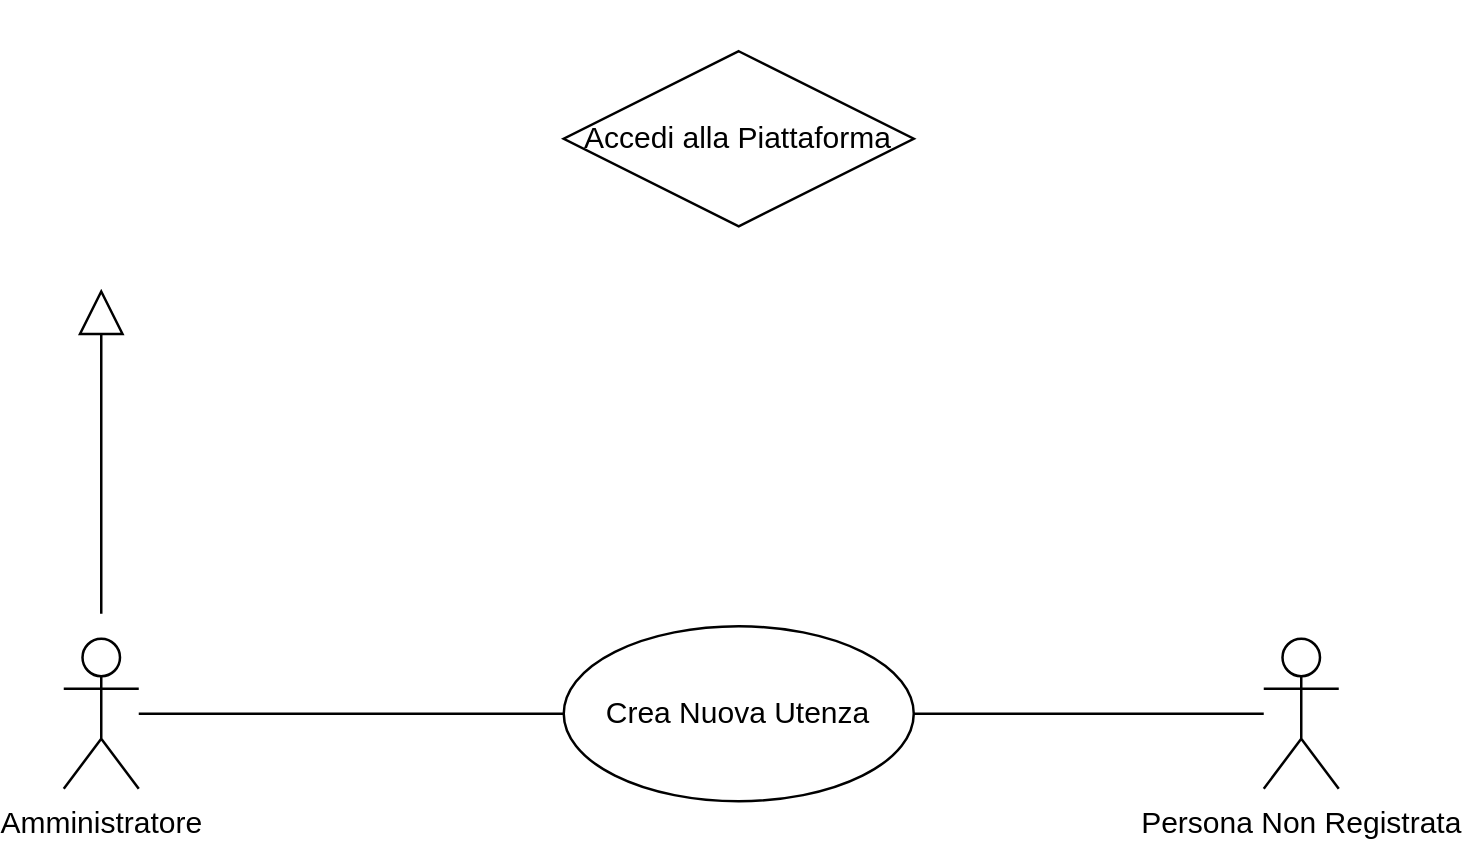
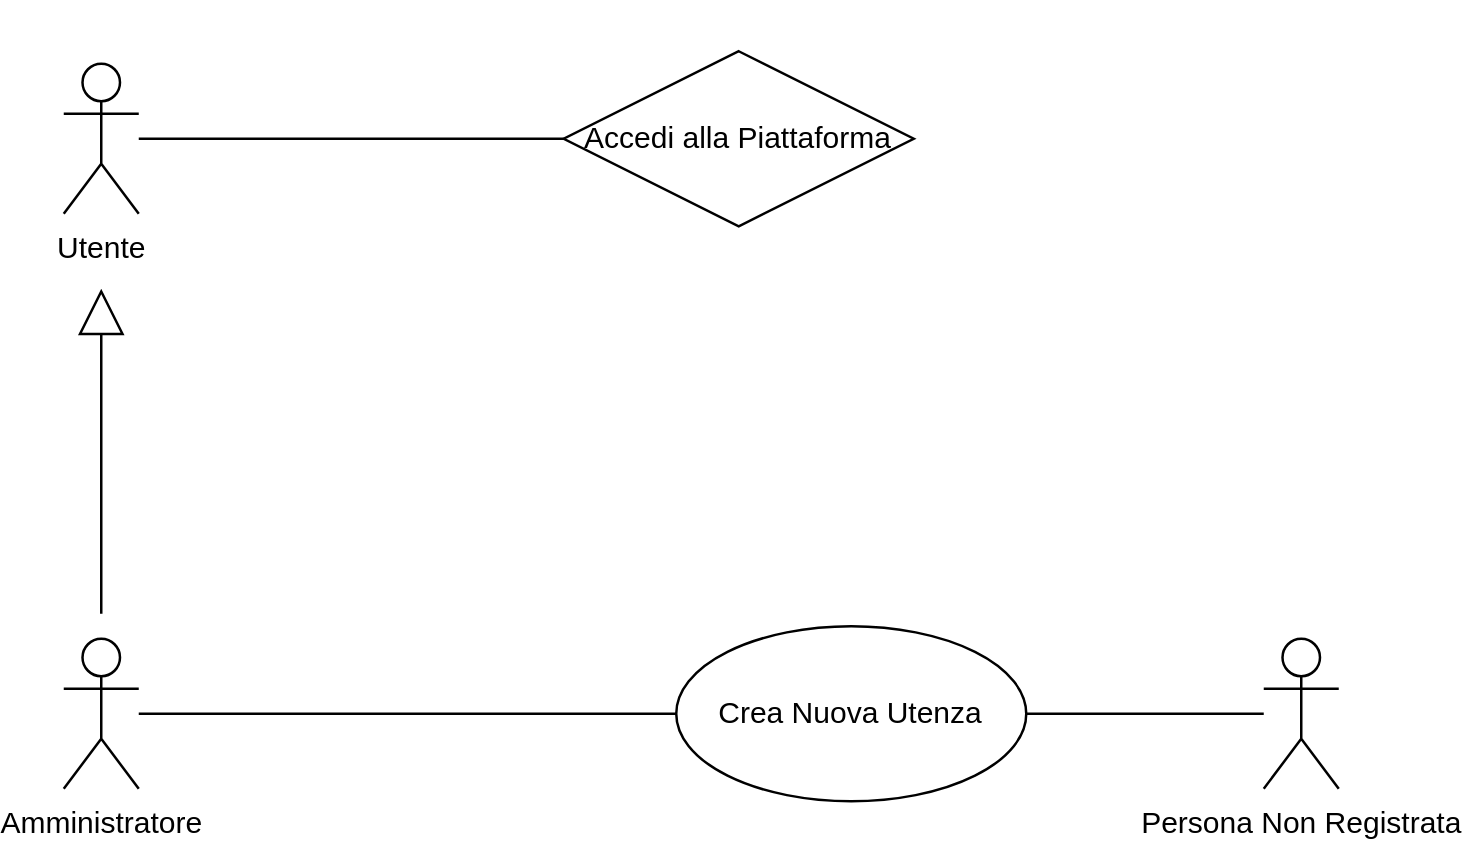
none -> (101, 139)
none -> (351, 139)
(739, 714) -> (851, 714)
